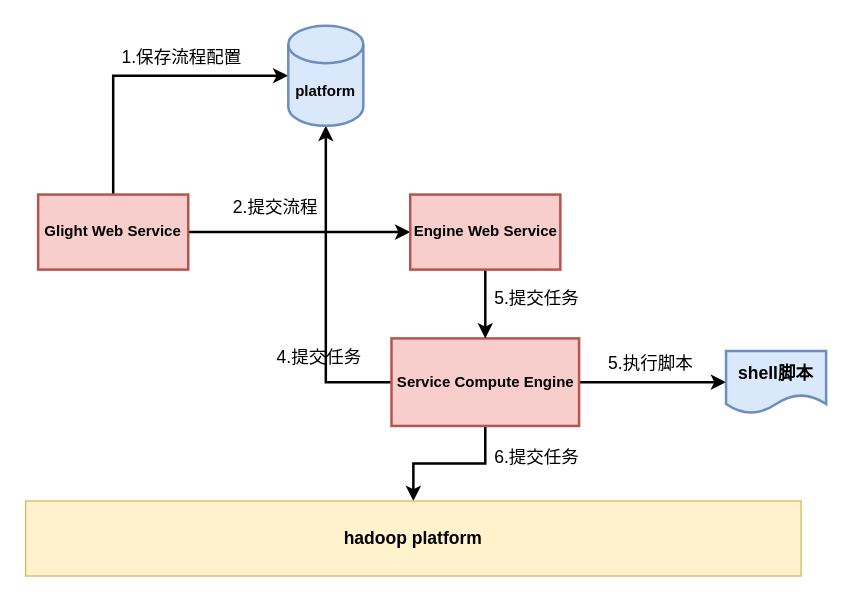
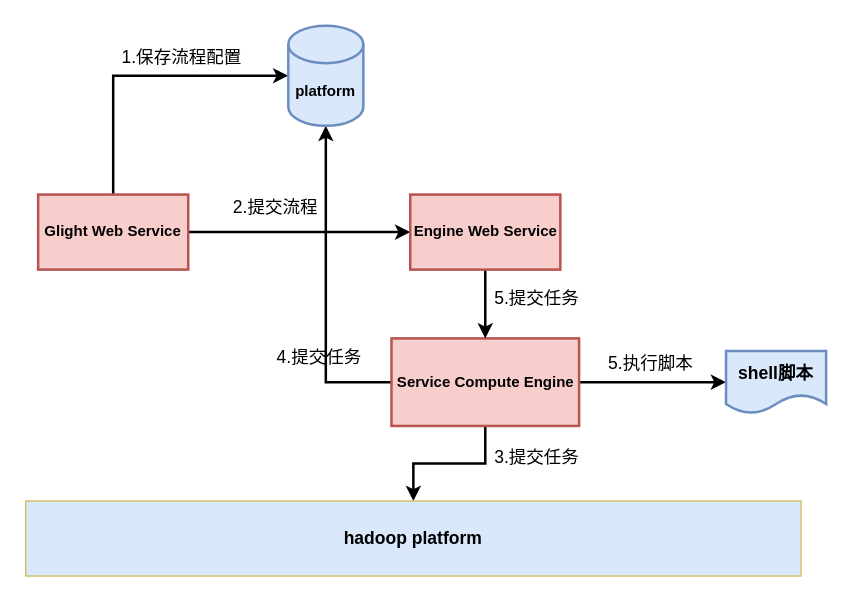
(537, 457) -> (537, 457)
(413, 538) -> (413, 538)
